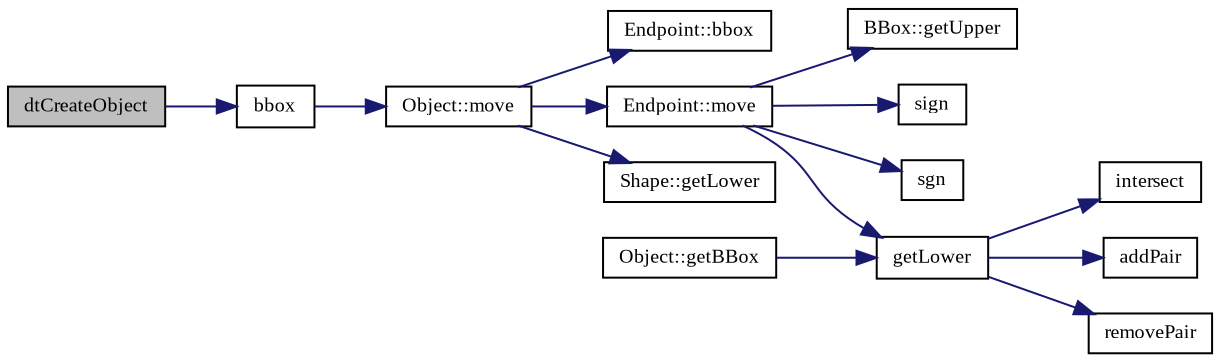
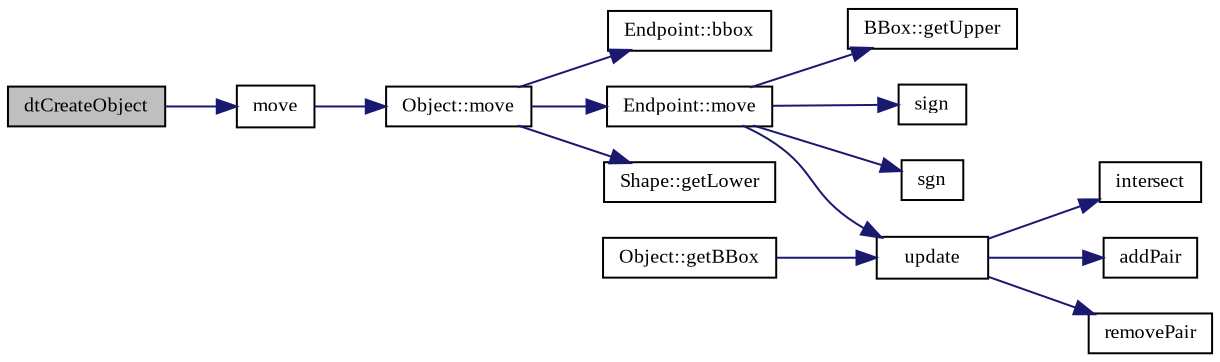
(276, 106) -> (276, 106)
(932, 258) -> (932, 258)
